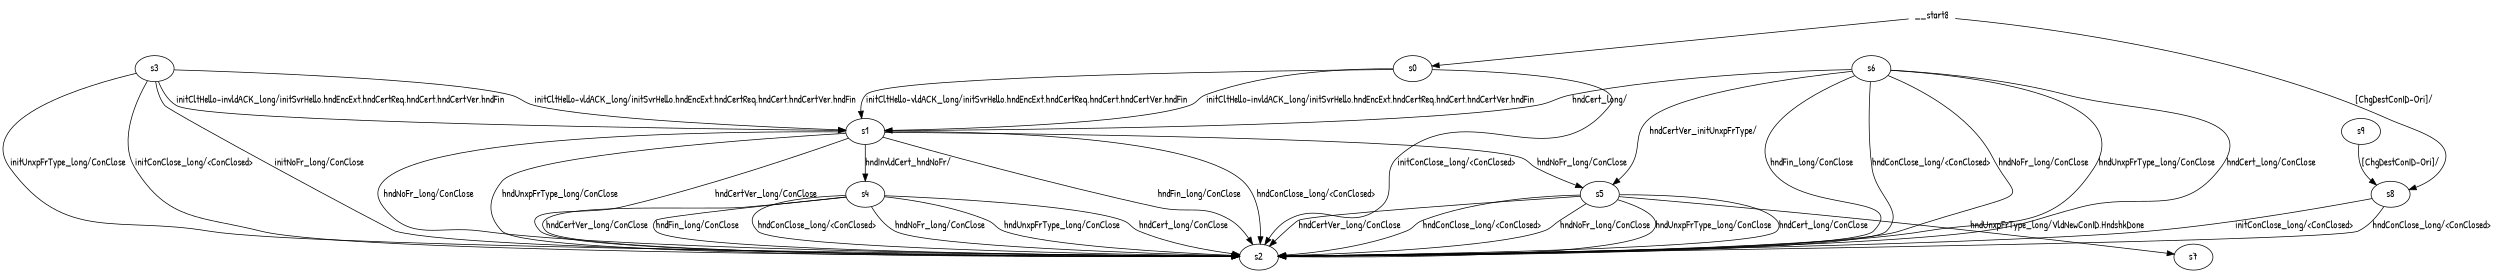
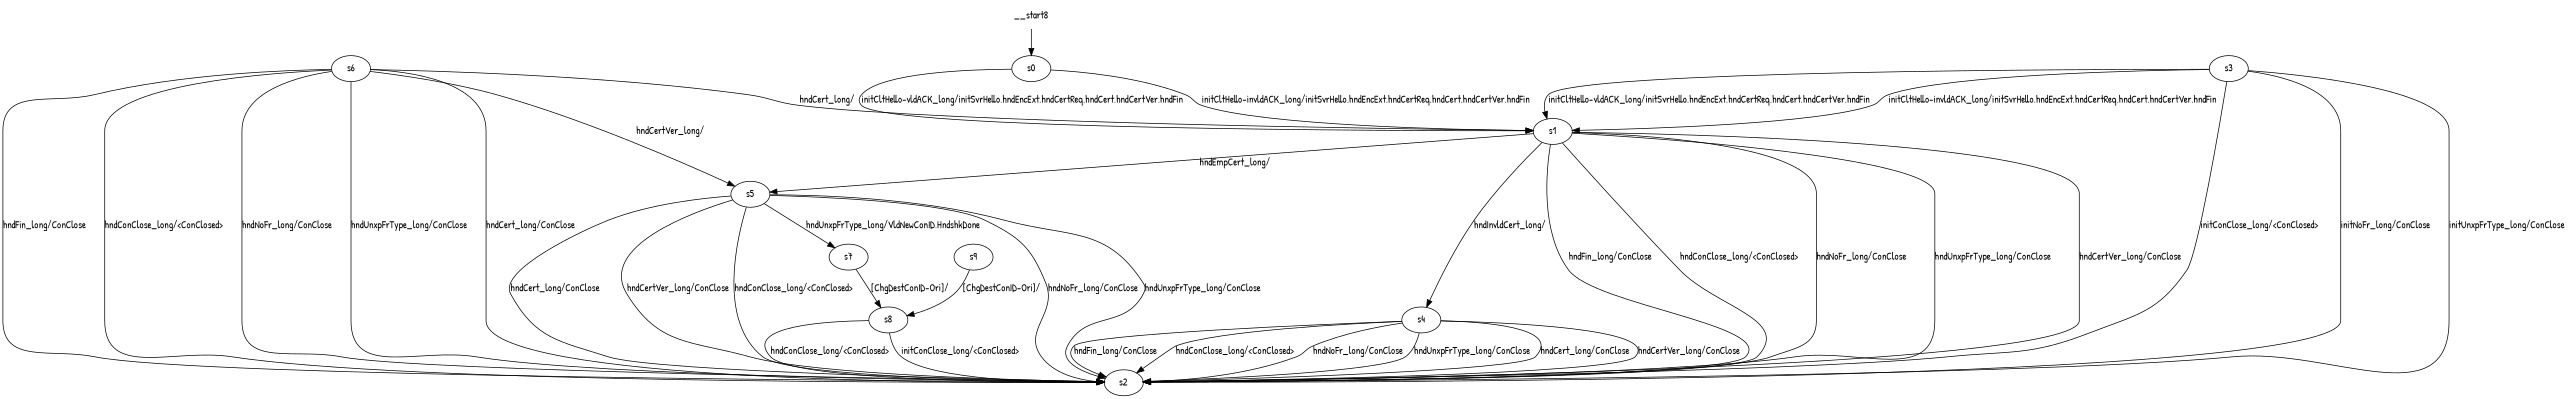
(2233, 66) -> (867, 286)
(1705, 131) -> (671, 131)
(1513, 136) -> none
(909, 163) -> (1511, 226)
(1583, 163) -> (1236, 163)
